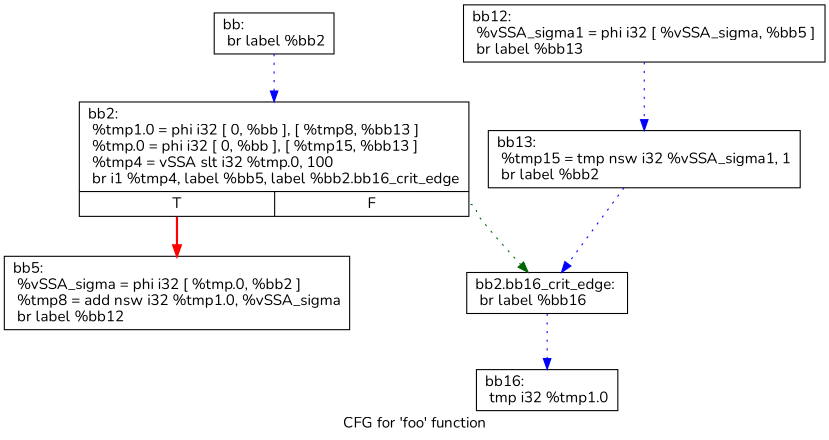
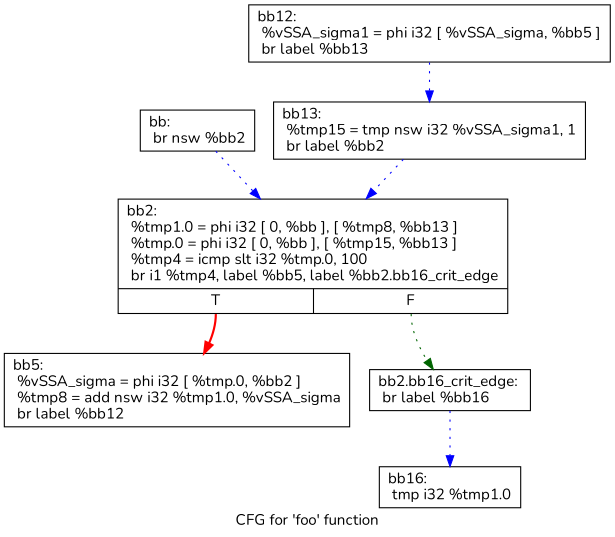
(274, 41) -> (197, 138)
(211, 162) -> (247, 260)
(596, 226) -> (389, 175)
